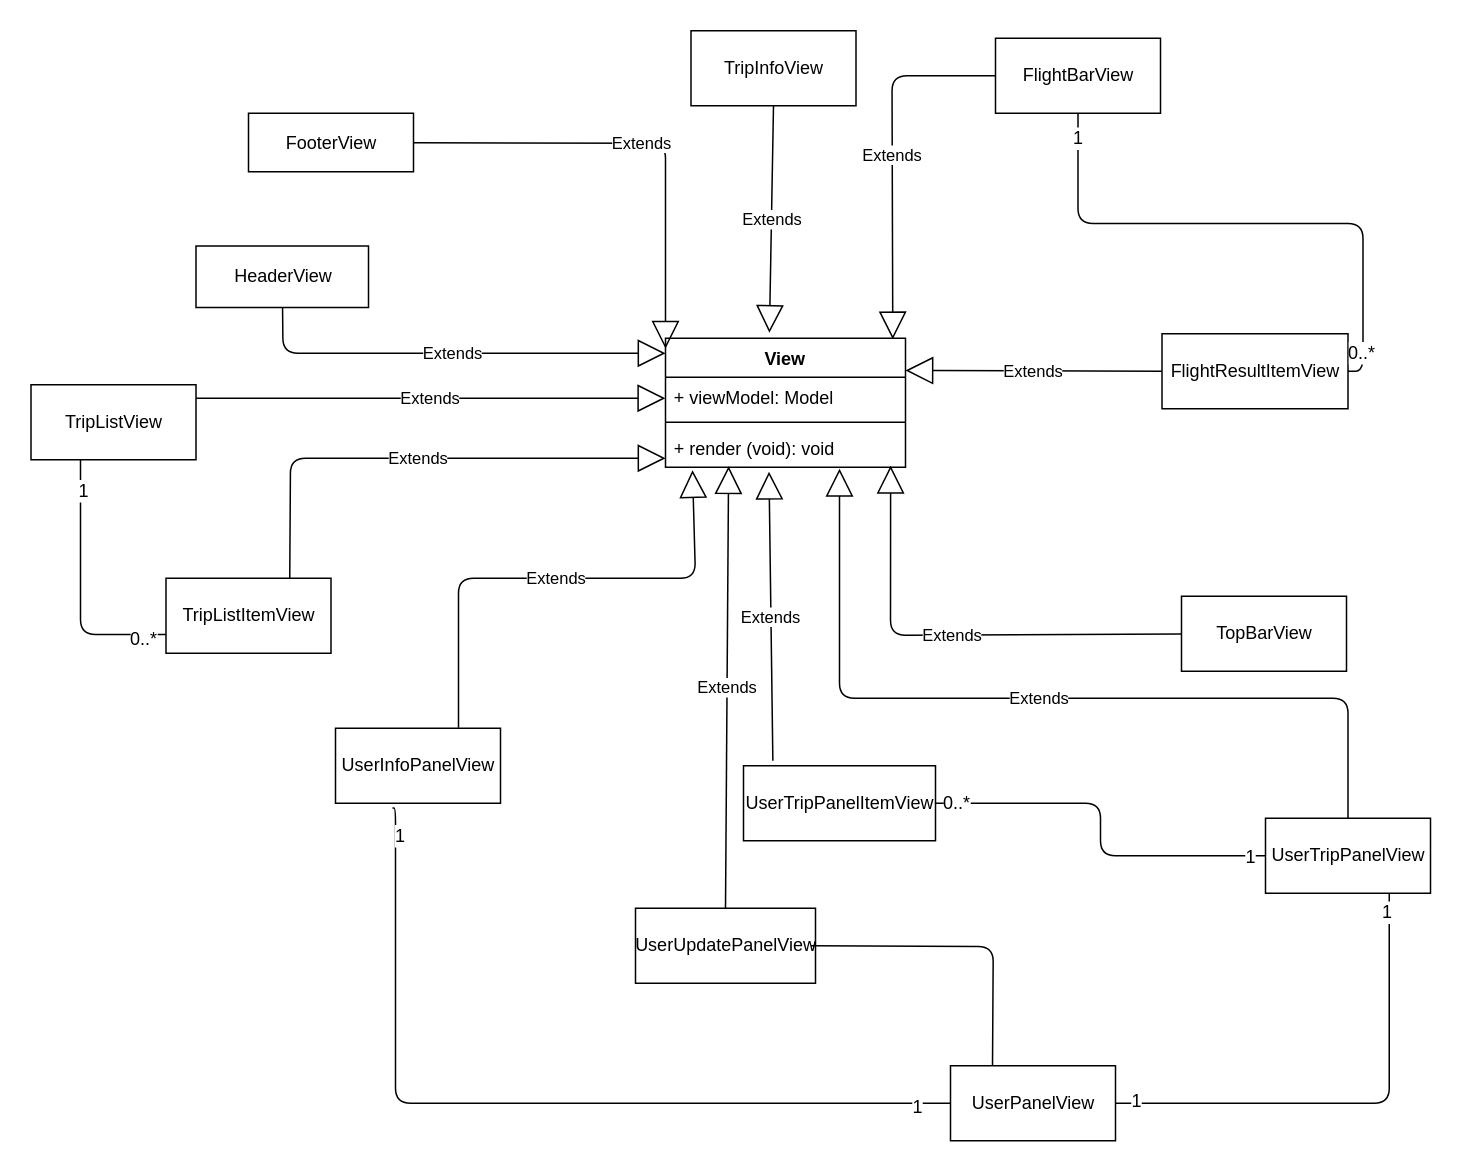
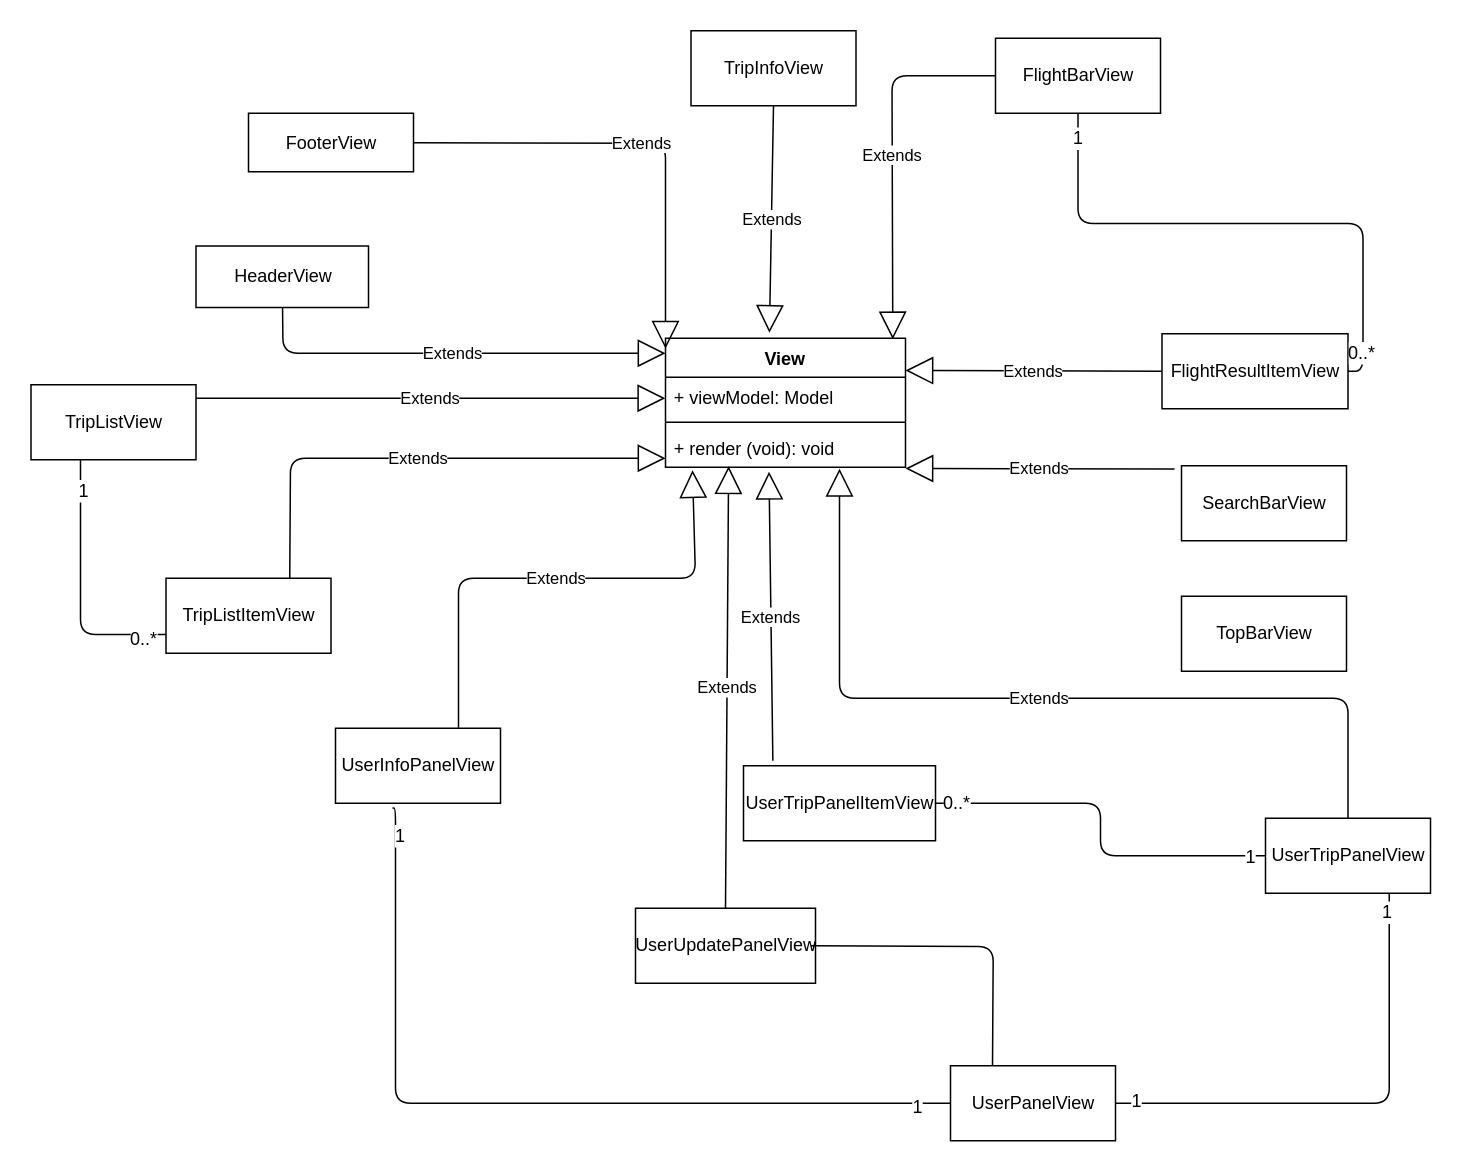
none -> (1054, 469)
none -> (1264, 503)
(970, 635) -> none
